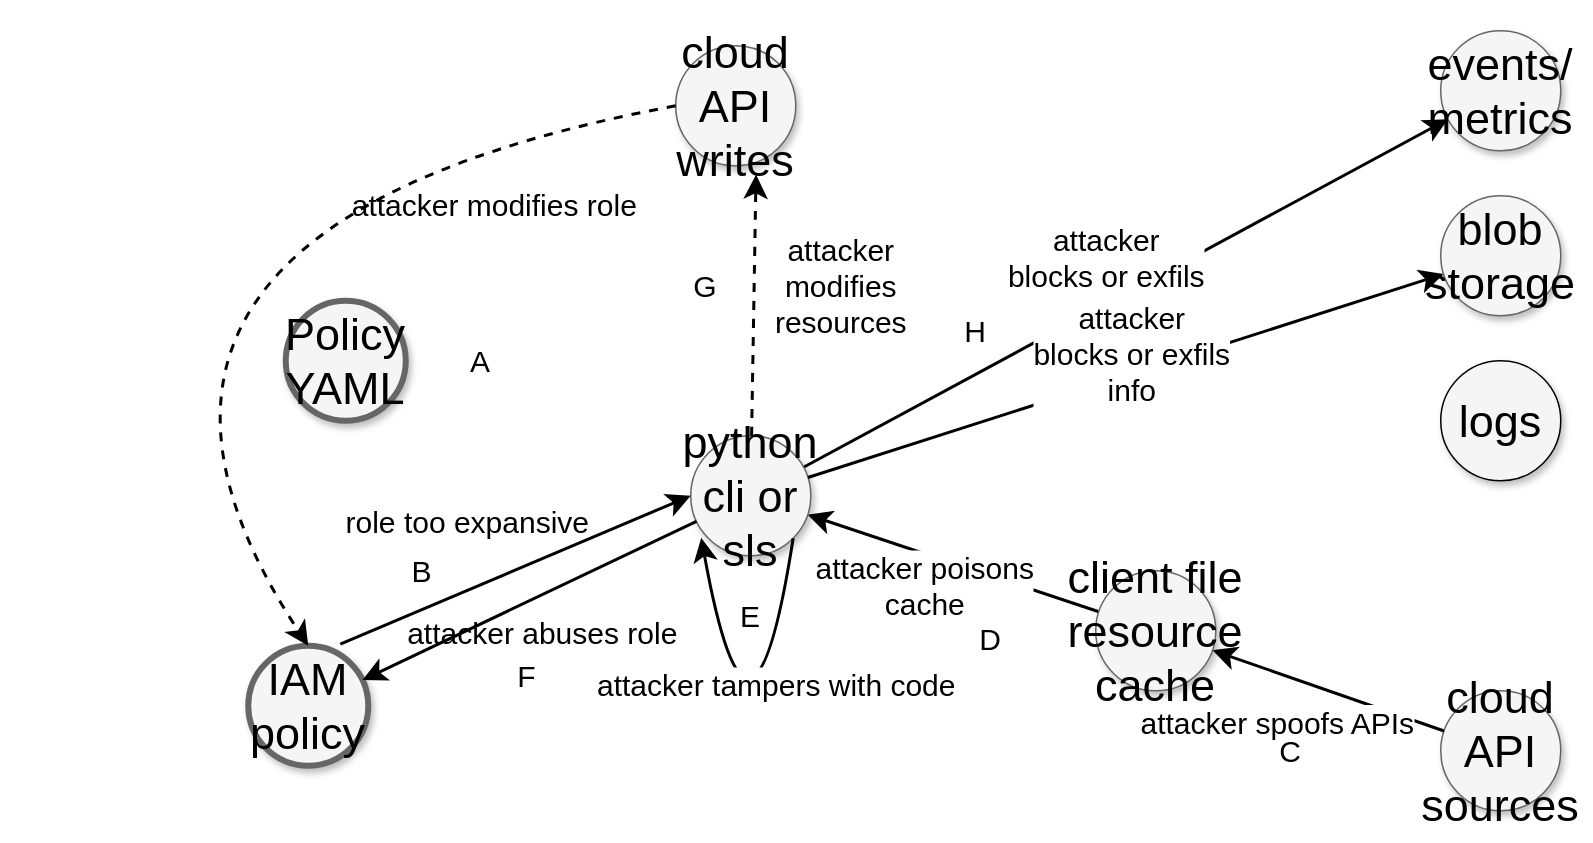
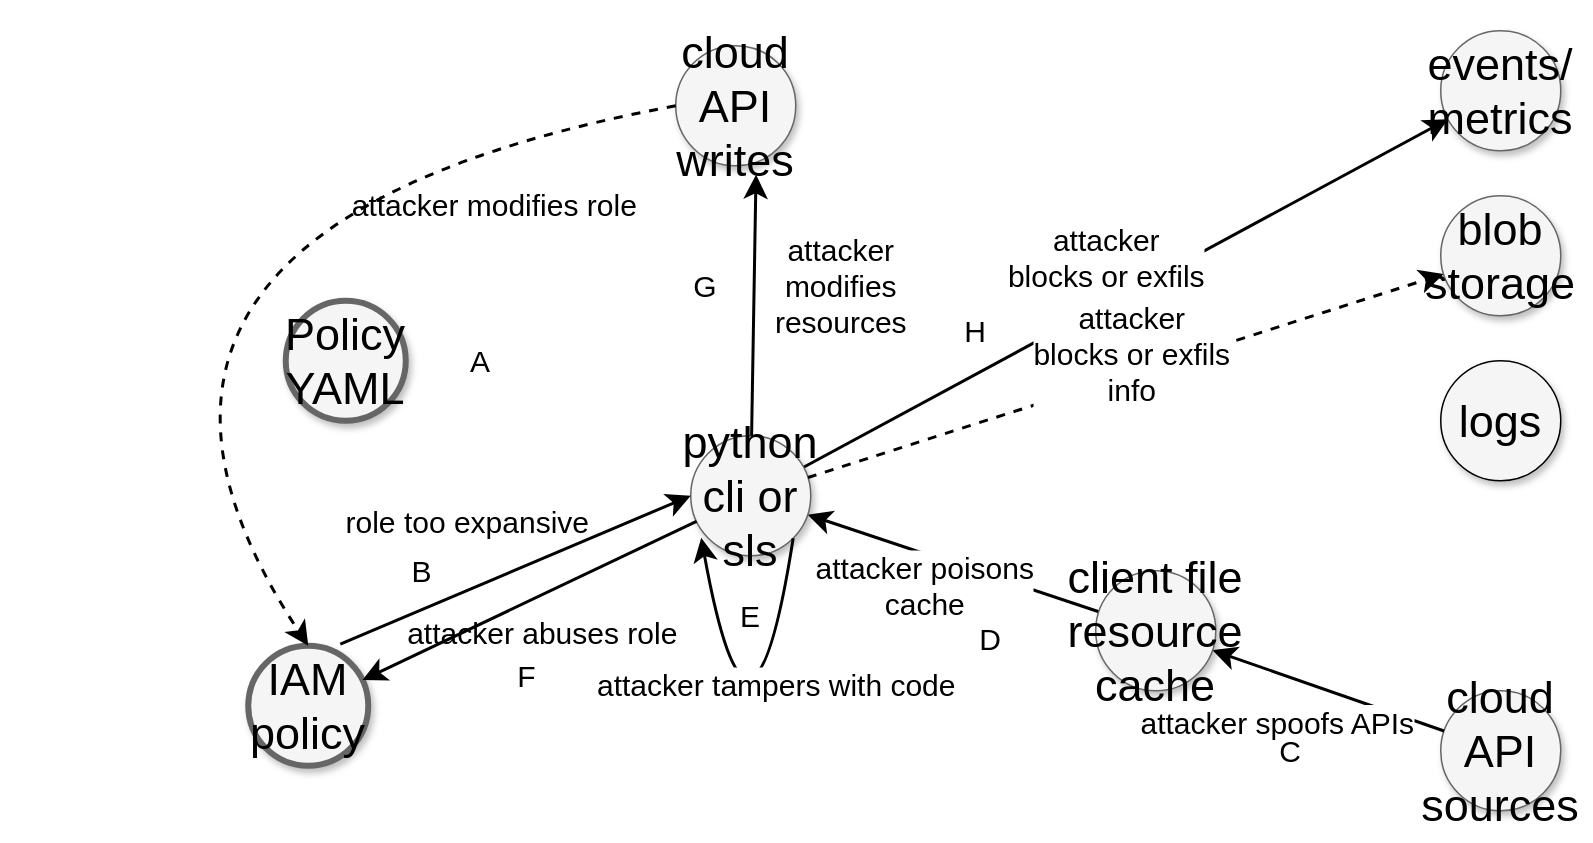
(754, 313) -> (754, 313)
(923, 441) -> (923, 441)
